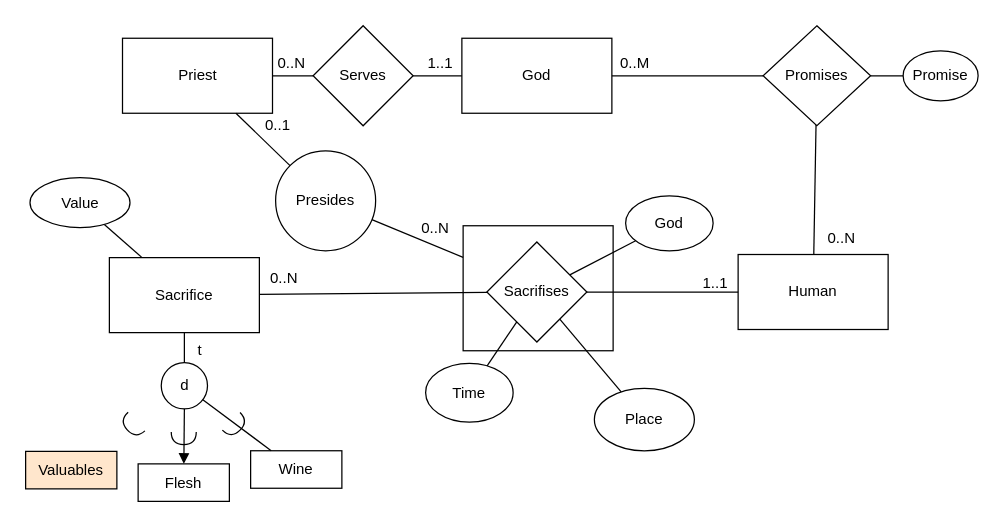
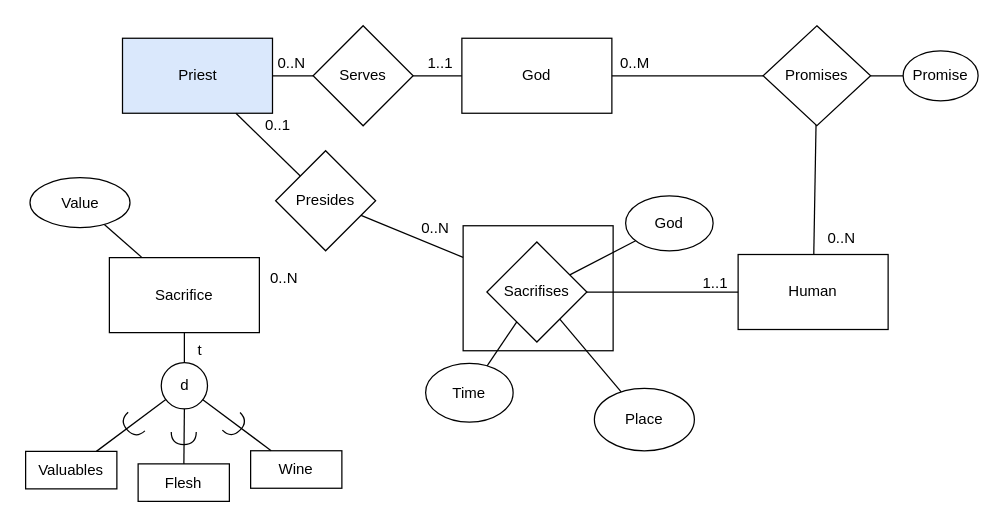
(198, 76) -> (198, 76)
(326, 201) -> (326, 201)
(373, 293) -> none
none -> (131, 425)
(184, 452) -> (184, 456)
(71, 470) -> (71, 470)
